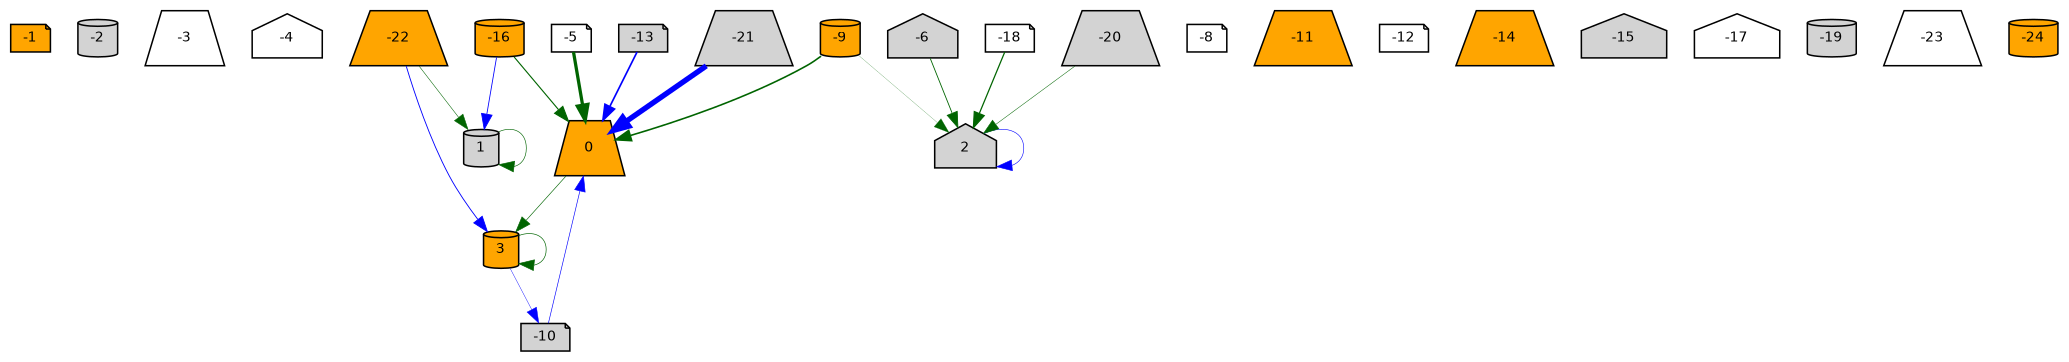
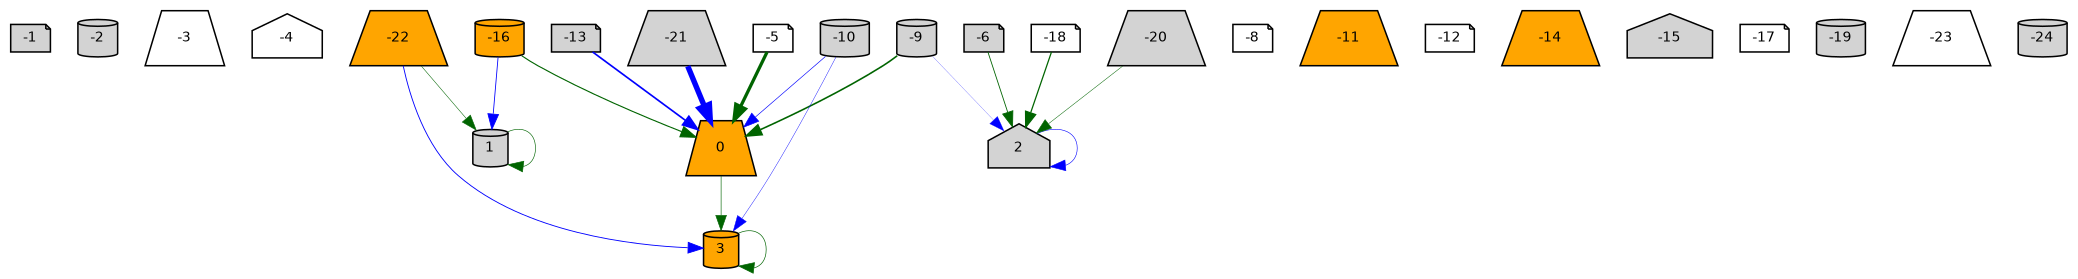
(31, 38) -> (31, 38)
(840, 38) -> (917, 38)
(923, 38) -> (984, 38)
(1737, 38) -> (1765, 38)
(2033, 38) -> (2043, 38)
(898, 89) -> (963, 88)
(521, 289) -> (791, 139)
(545, 337) -> (845, 38)
